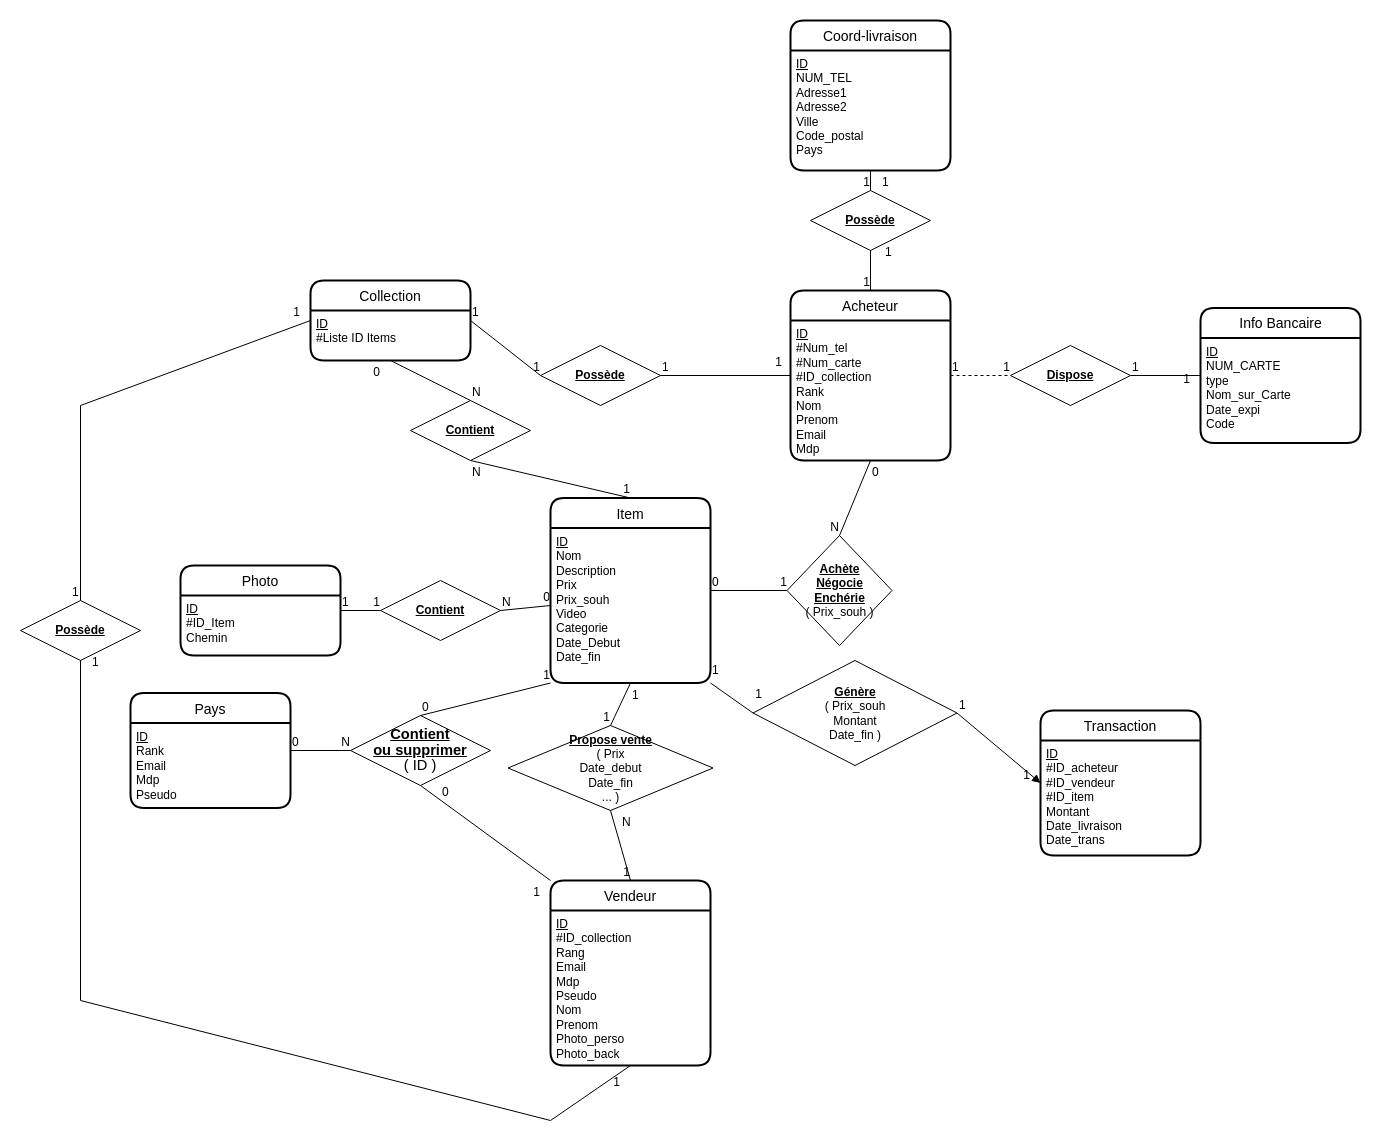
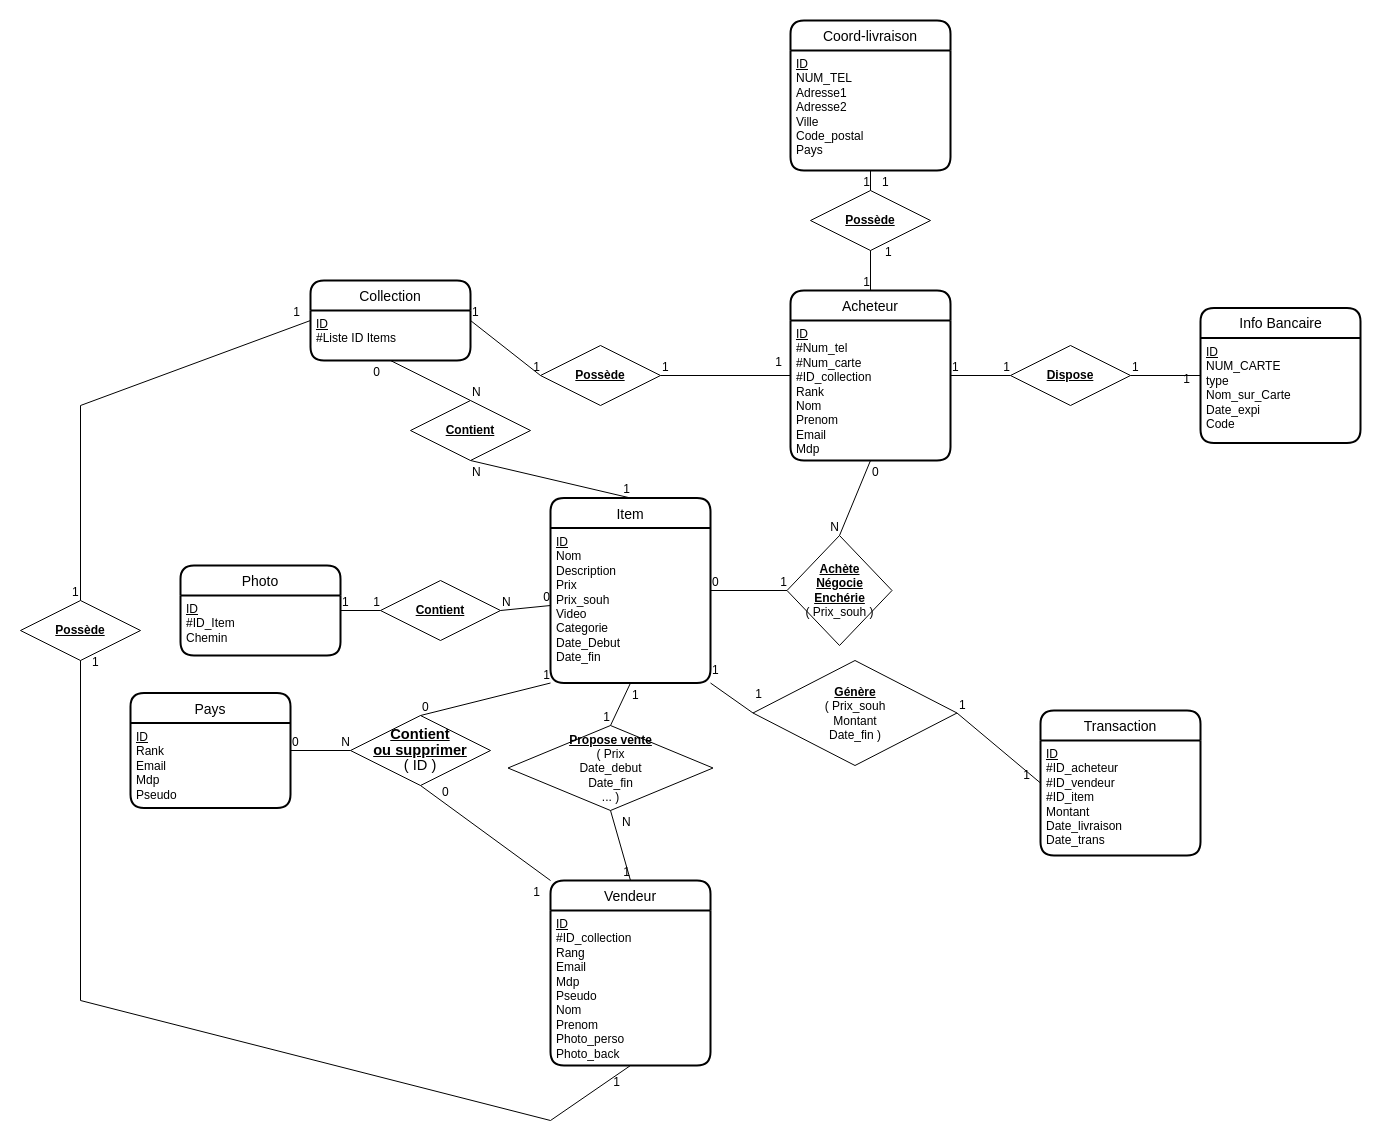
(980, 376) -> (980, 376)
(1033, 776) -> (1036, 779)
